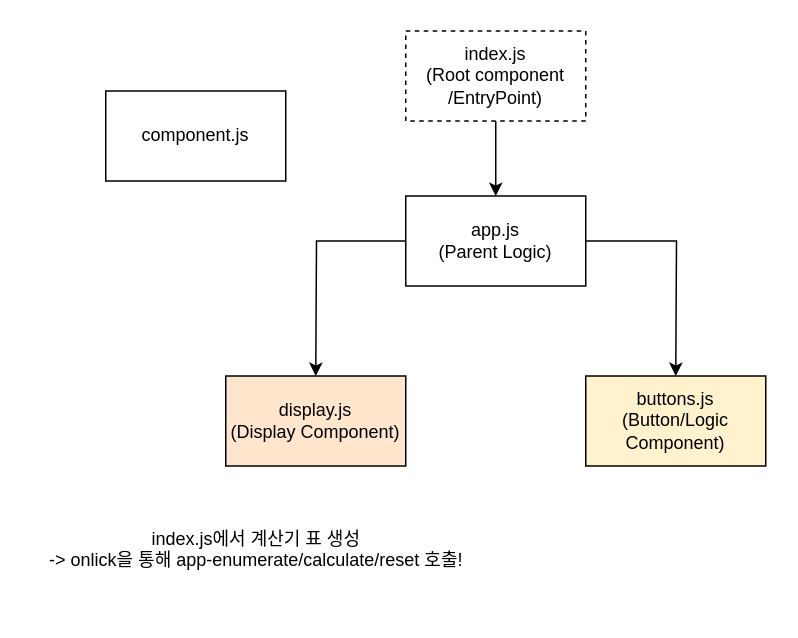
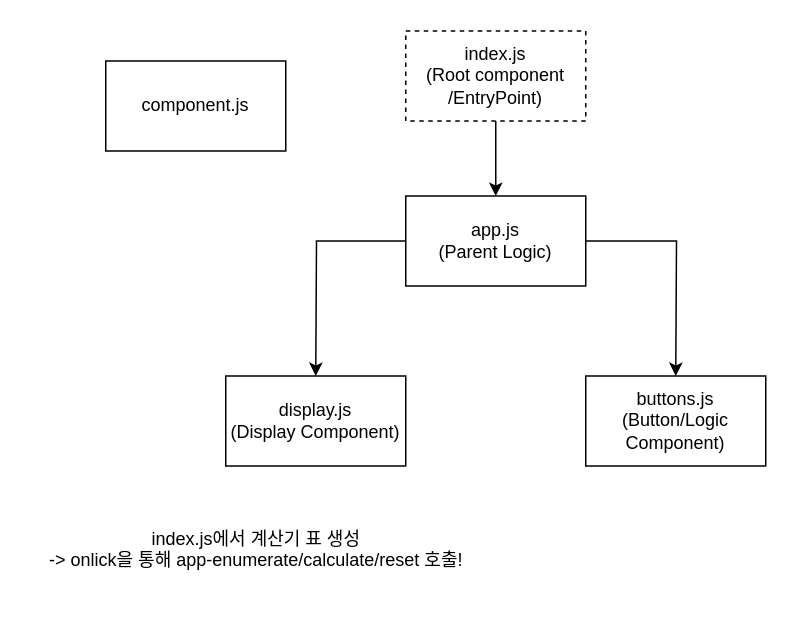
(196, 136) -> (196, 106)
(316, 421) -> (316, 421)
(676, 421) -> (676, 421)
